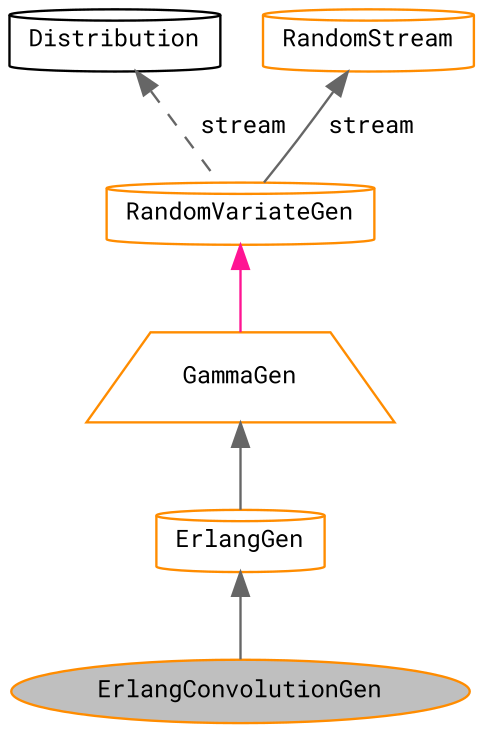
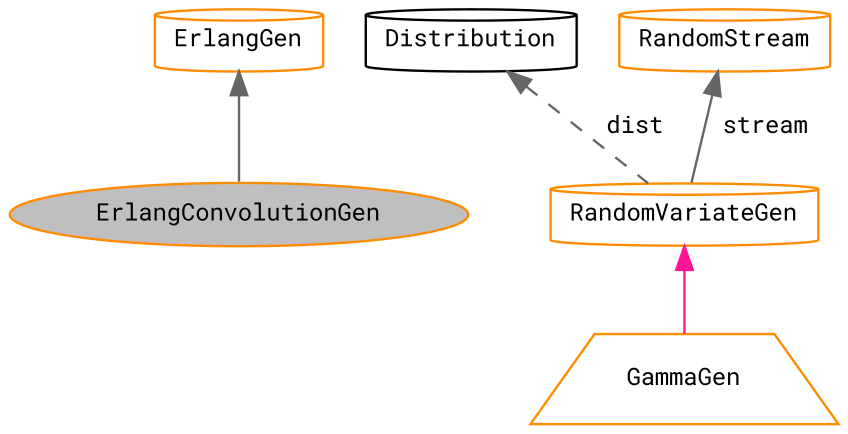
(237, 127) -> (629, 127)
(240, 478) -> none
